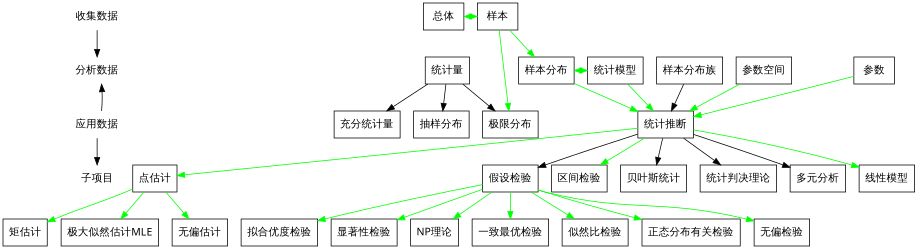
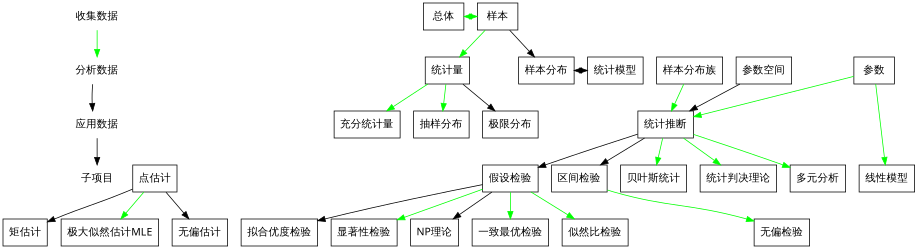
(97, 40) -> (97, 40)
(519, 41) -> (519, 41)
(504, 67) -> (475, 41)
(582, 70) -> (582, 70)
(445, 94) -> (445, 94)
(679, 94) -> (679, 94)
(410, 95) -> (410, 95)
(638, 95) -> none
(603, 96) -> none
(718, 96) -> (718, 96)
(102, 101) -> (92, 94)
(773, 145) -> (880, 121)
(660, 148) -> (660, 148)
(626, 149) -> (626, 149)
(699, 149) -> (699, 149)
(738, 149) -> (738, 149)
(411, 152) -> none
(404, 201) -> (404, 201)
(175, 203) -> (175, 203)
(476, 203) -> (476, 203)
(93, 204) -> (93, 204)
(642, 205) -> (677, 205)
(691, 232) -> none
